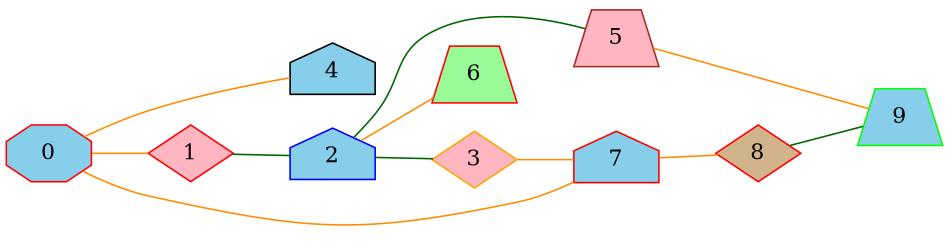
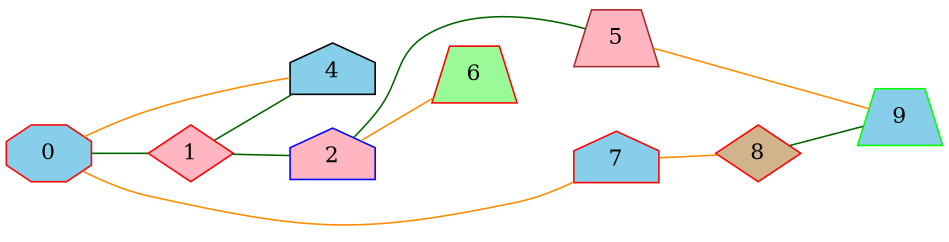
none -> (253, 117)
(120, 153) -> (120, 153)
(333, 156) -> (333, 156)
(474, 160) -> none
